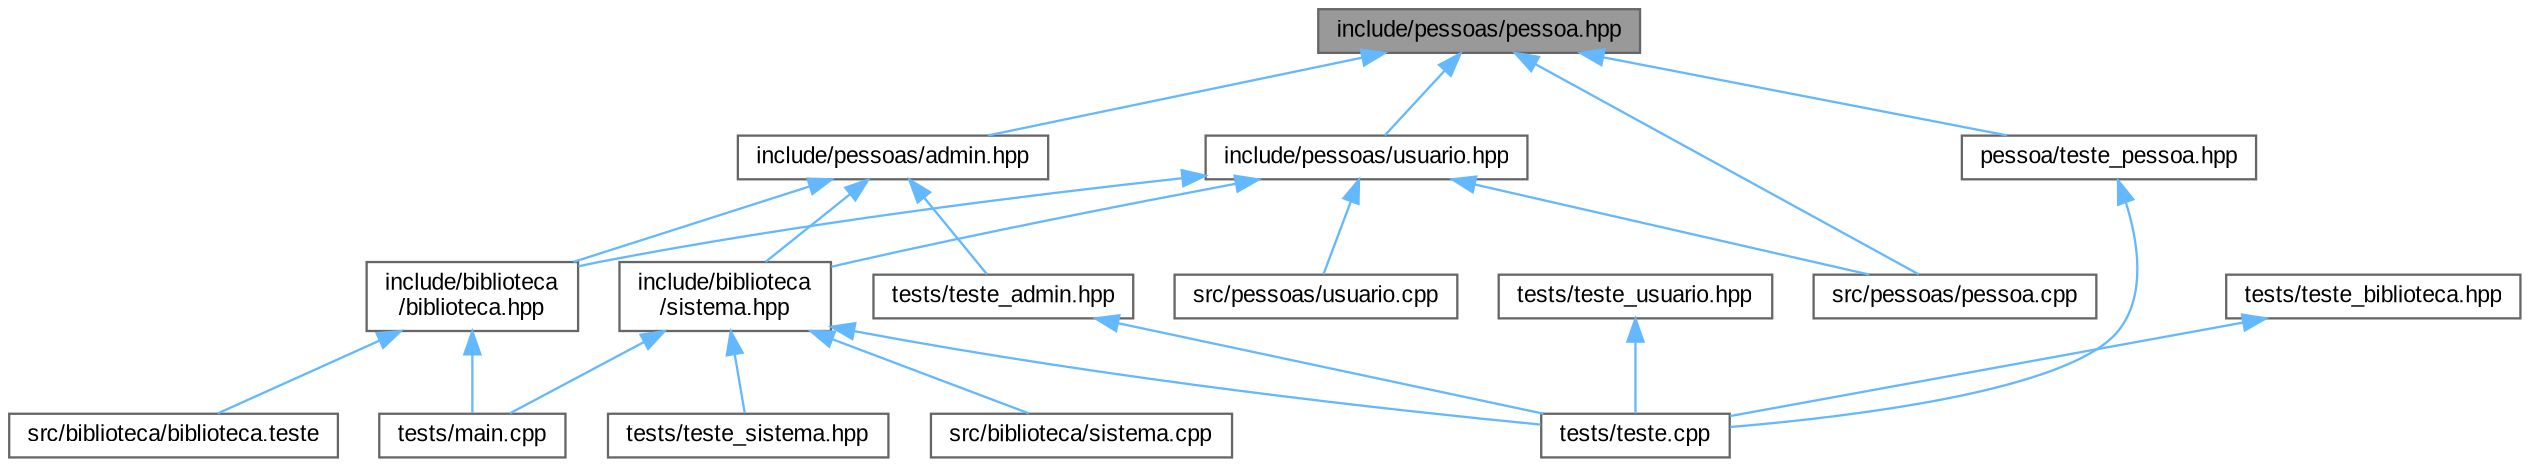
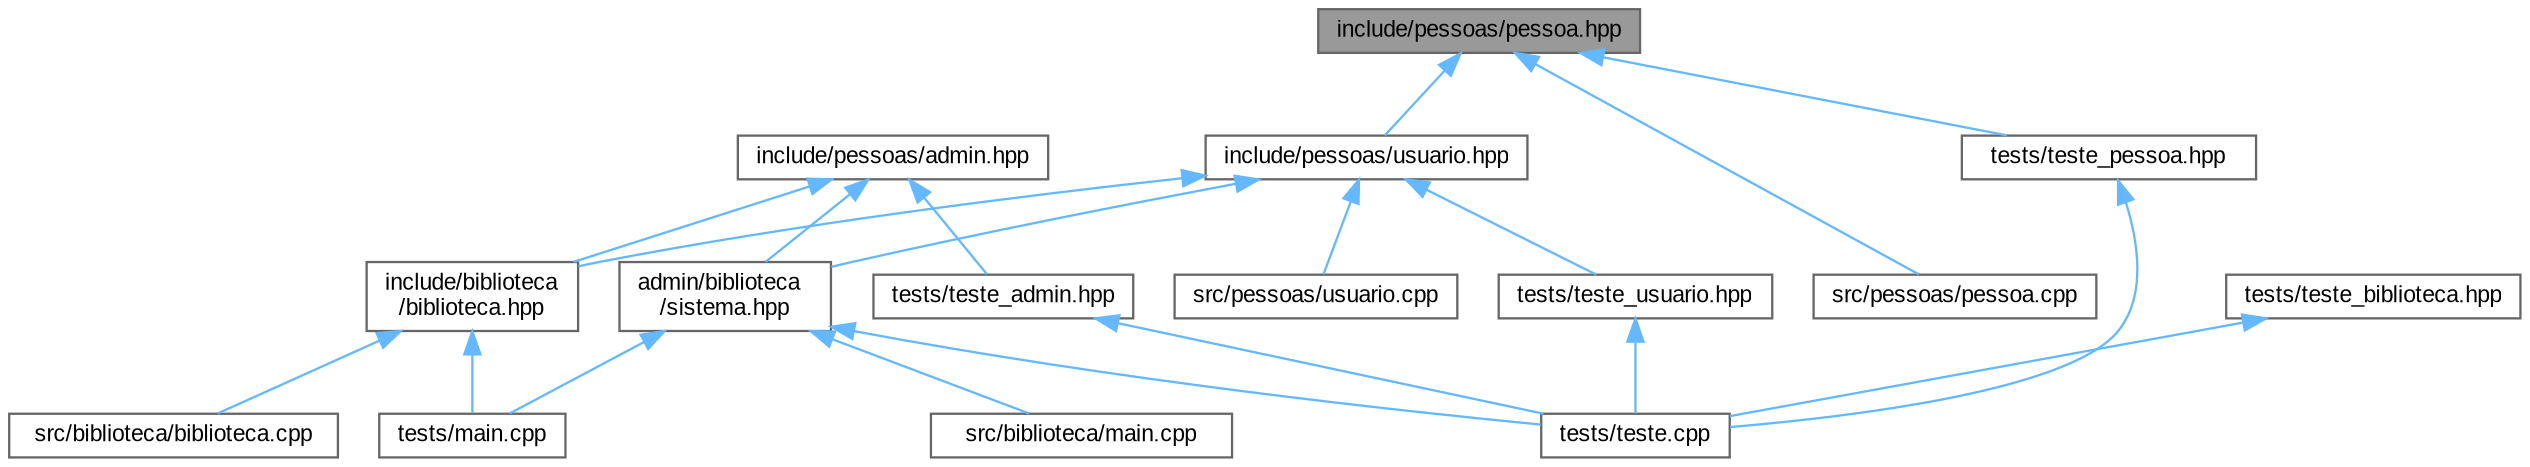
(1175, 97) -> none
(2109, 157) -> (2109, 157)
(1672, 230) -> (1511, 232)
(725, 297) -> (725, 297)
(174, 436) -> (174, 436)
(748, 436) -> none
(1081, 436) -> (1081, 436)
